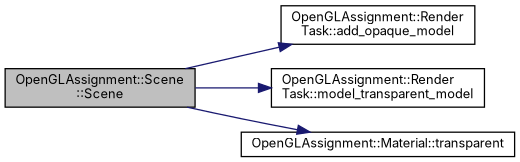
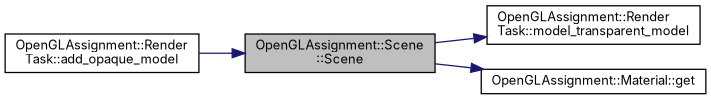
(232, 58) -> (216, 53)
(378, 144) -> (594, 81)
